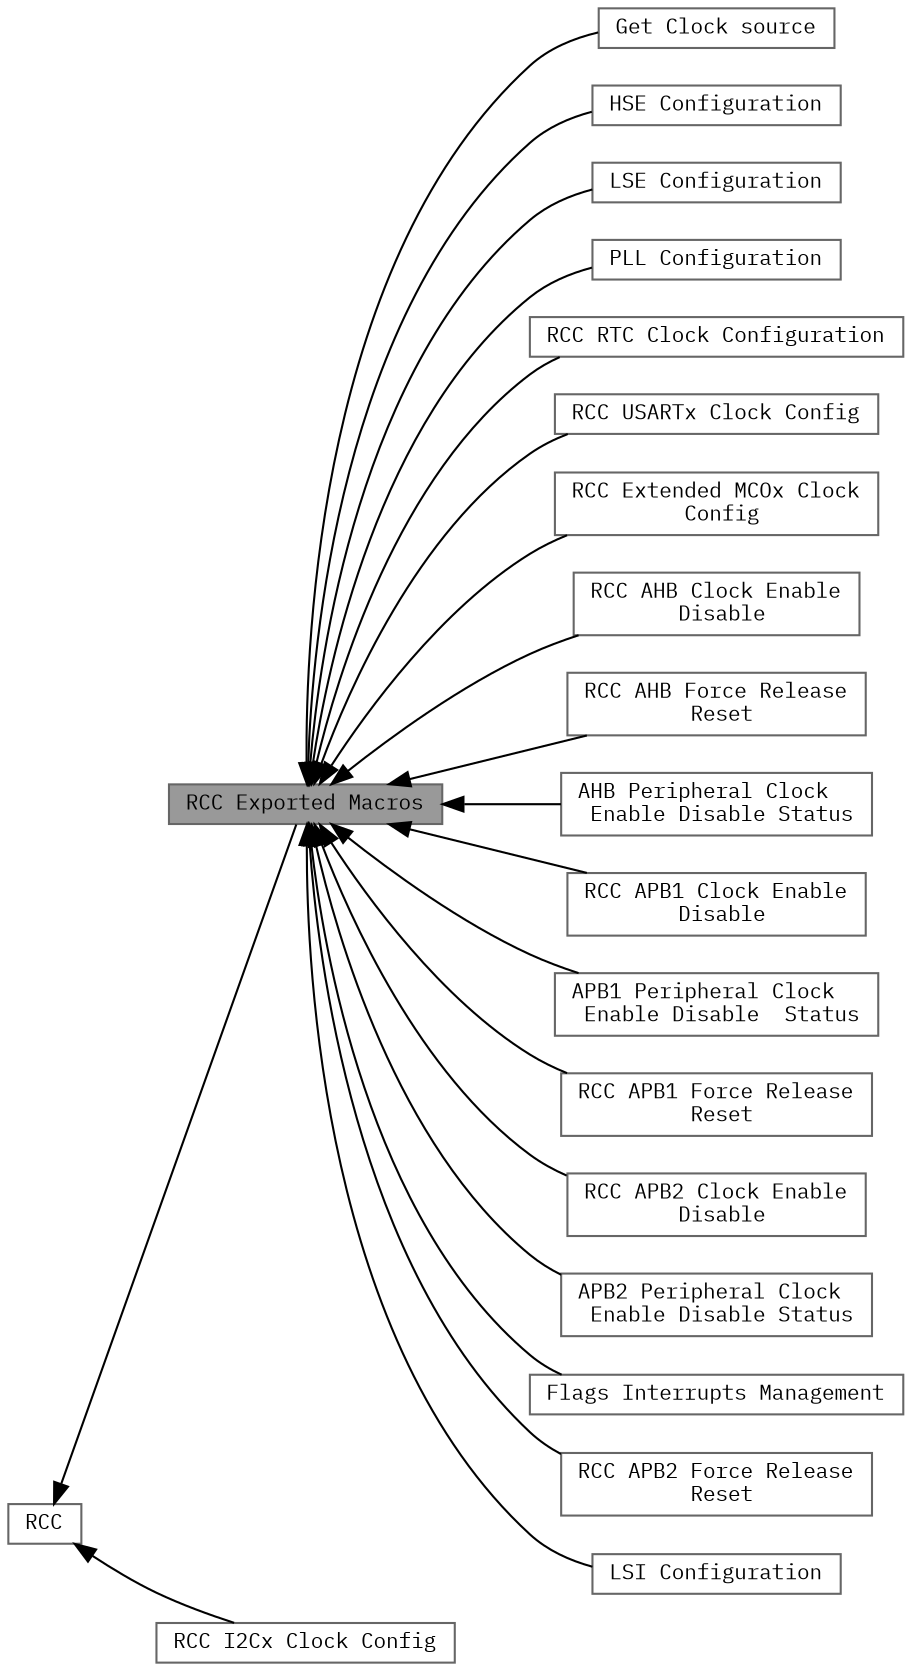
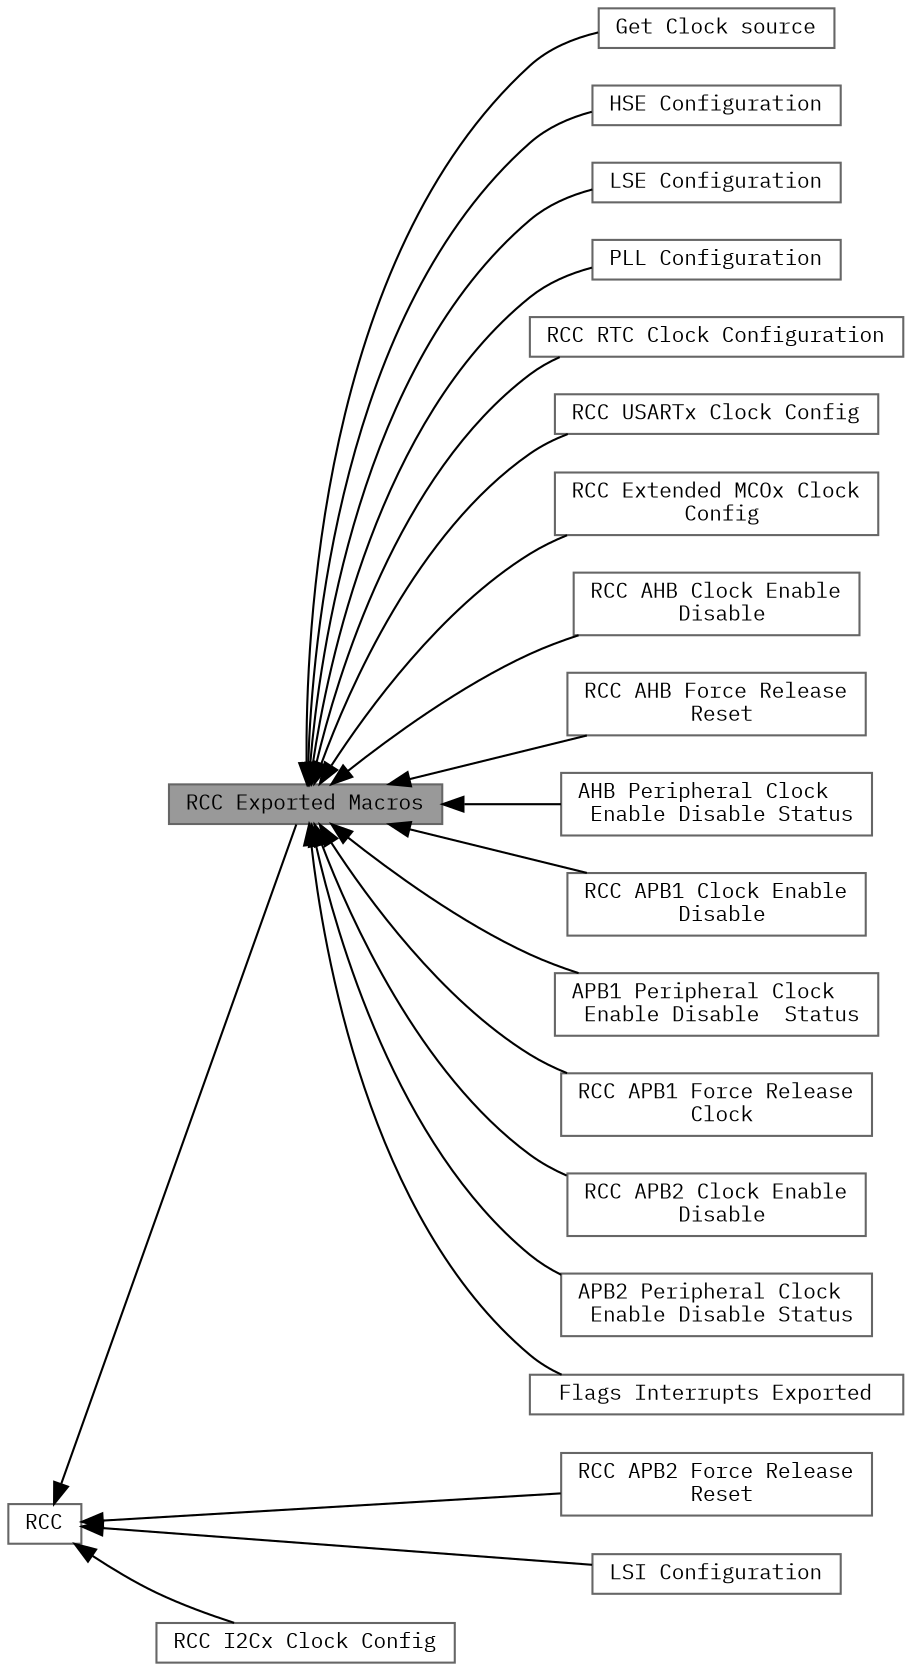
(717, 1105) -> (717, 1105)
(376, 1177) -> (332, 1507)
(363, 1247) -> (347, 1546)
(717, 1395) -> (717, 1395)
